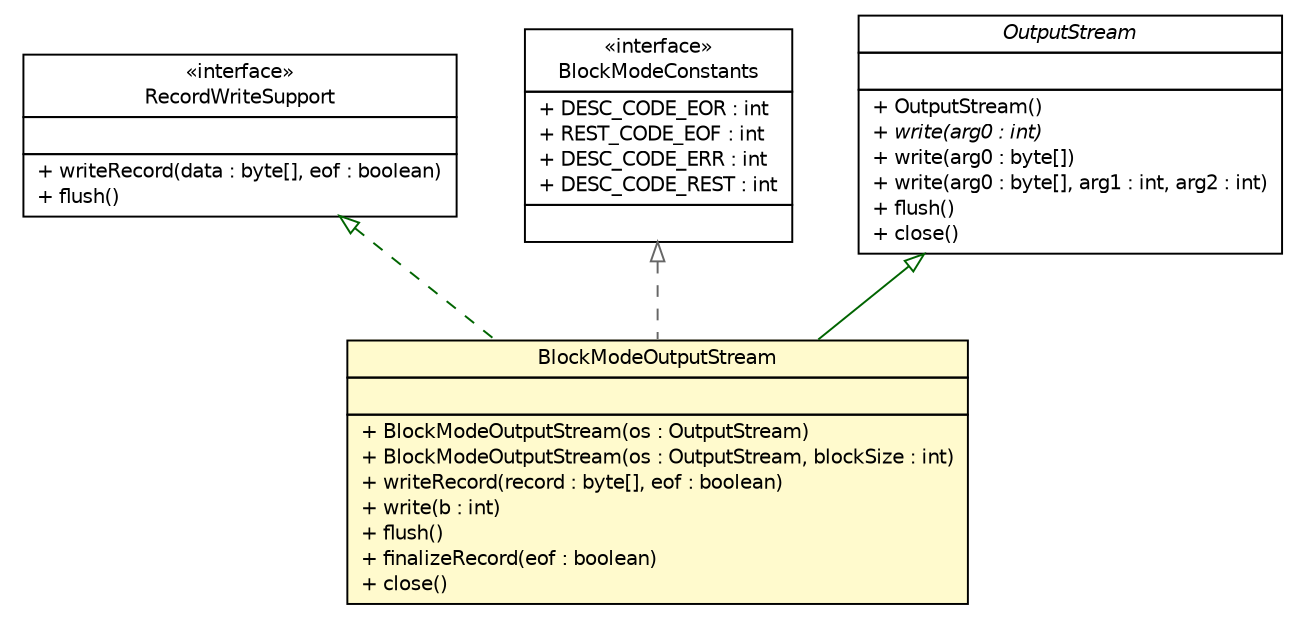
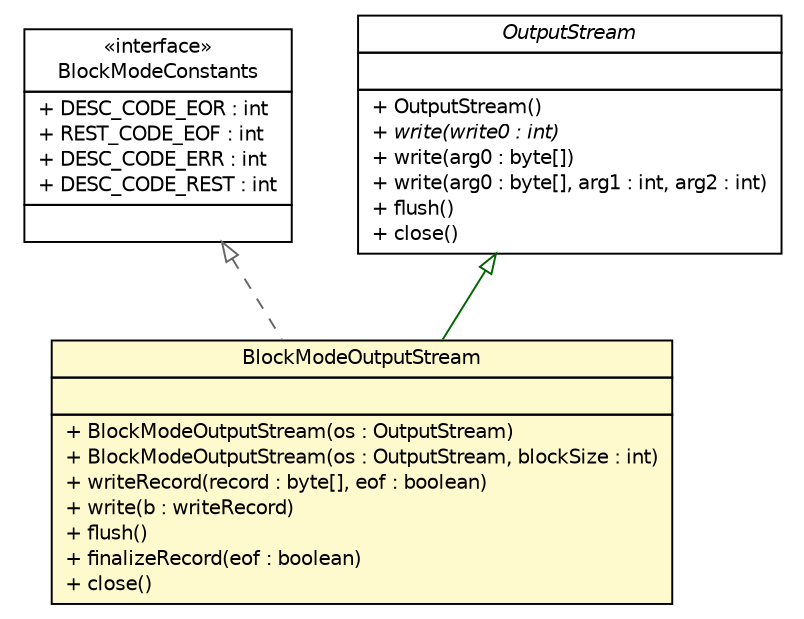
(958, 133) -> (466, 133)
(240, 135) -> none
(431, 508) -> (181, 508)
